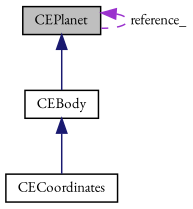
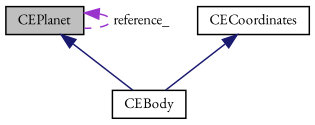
(62, 154) -> (195, 67)
